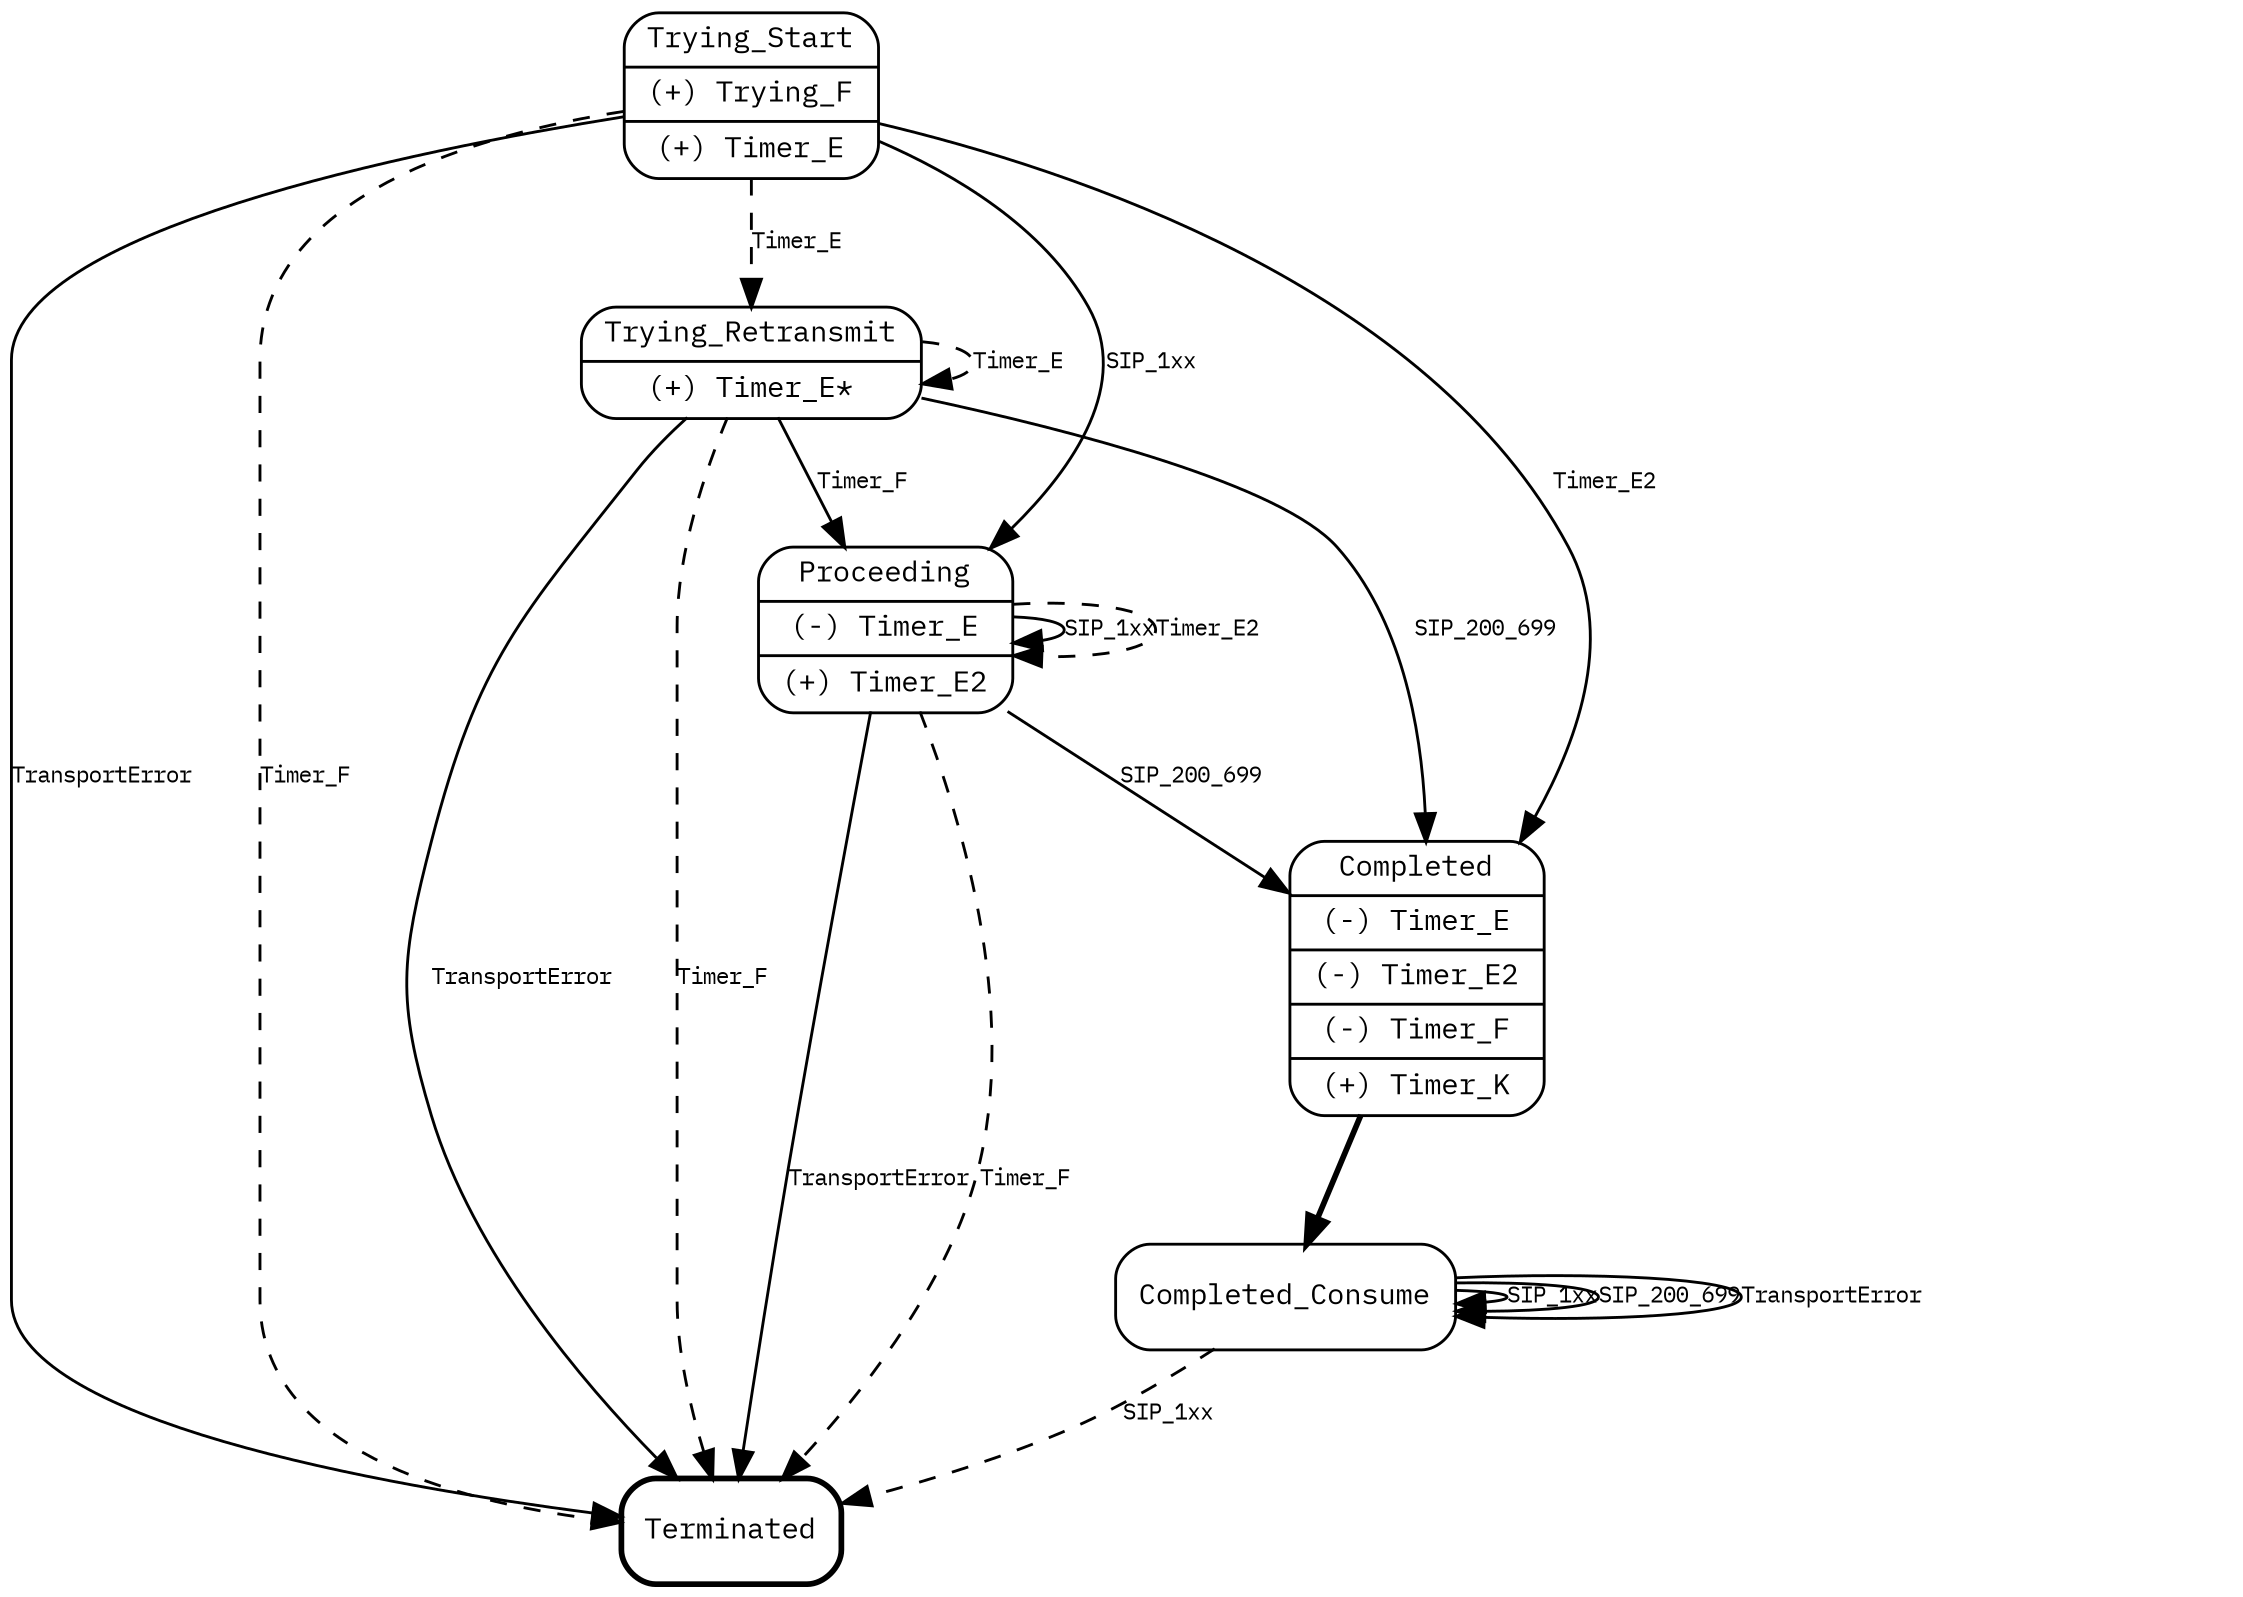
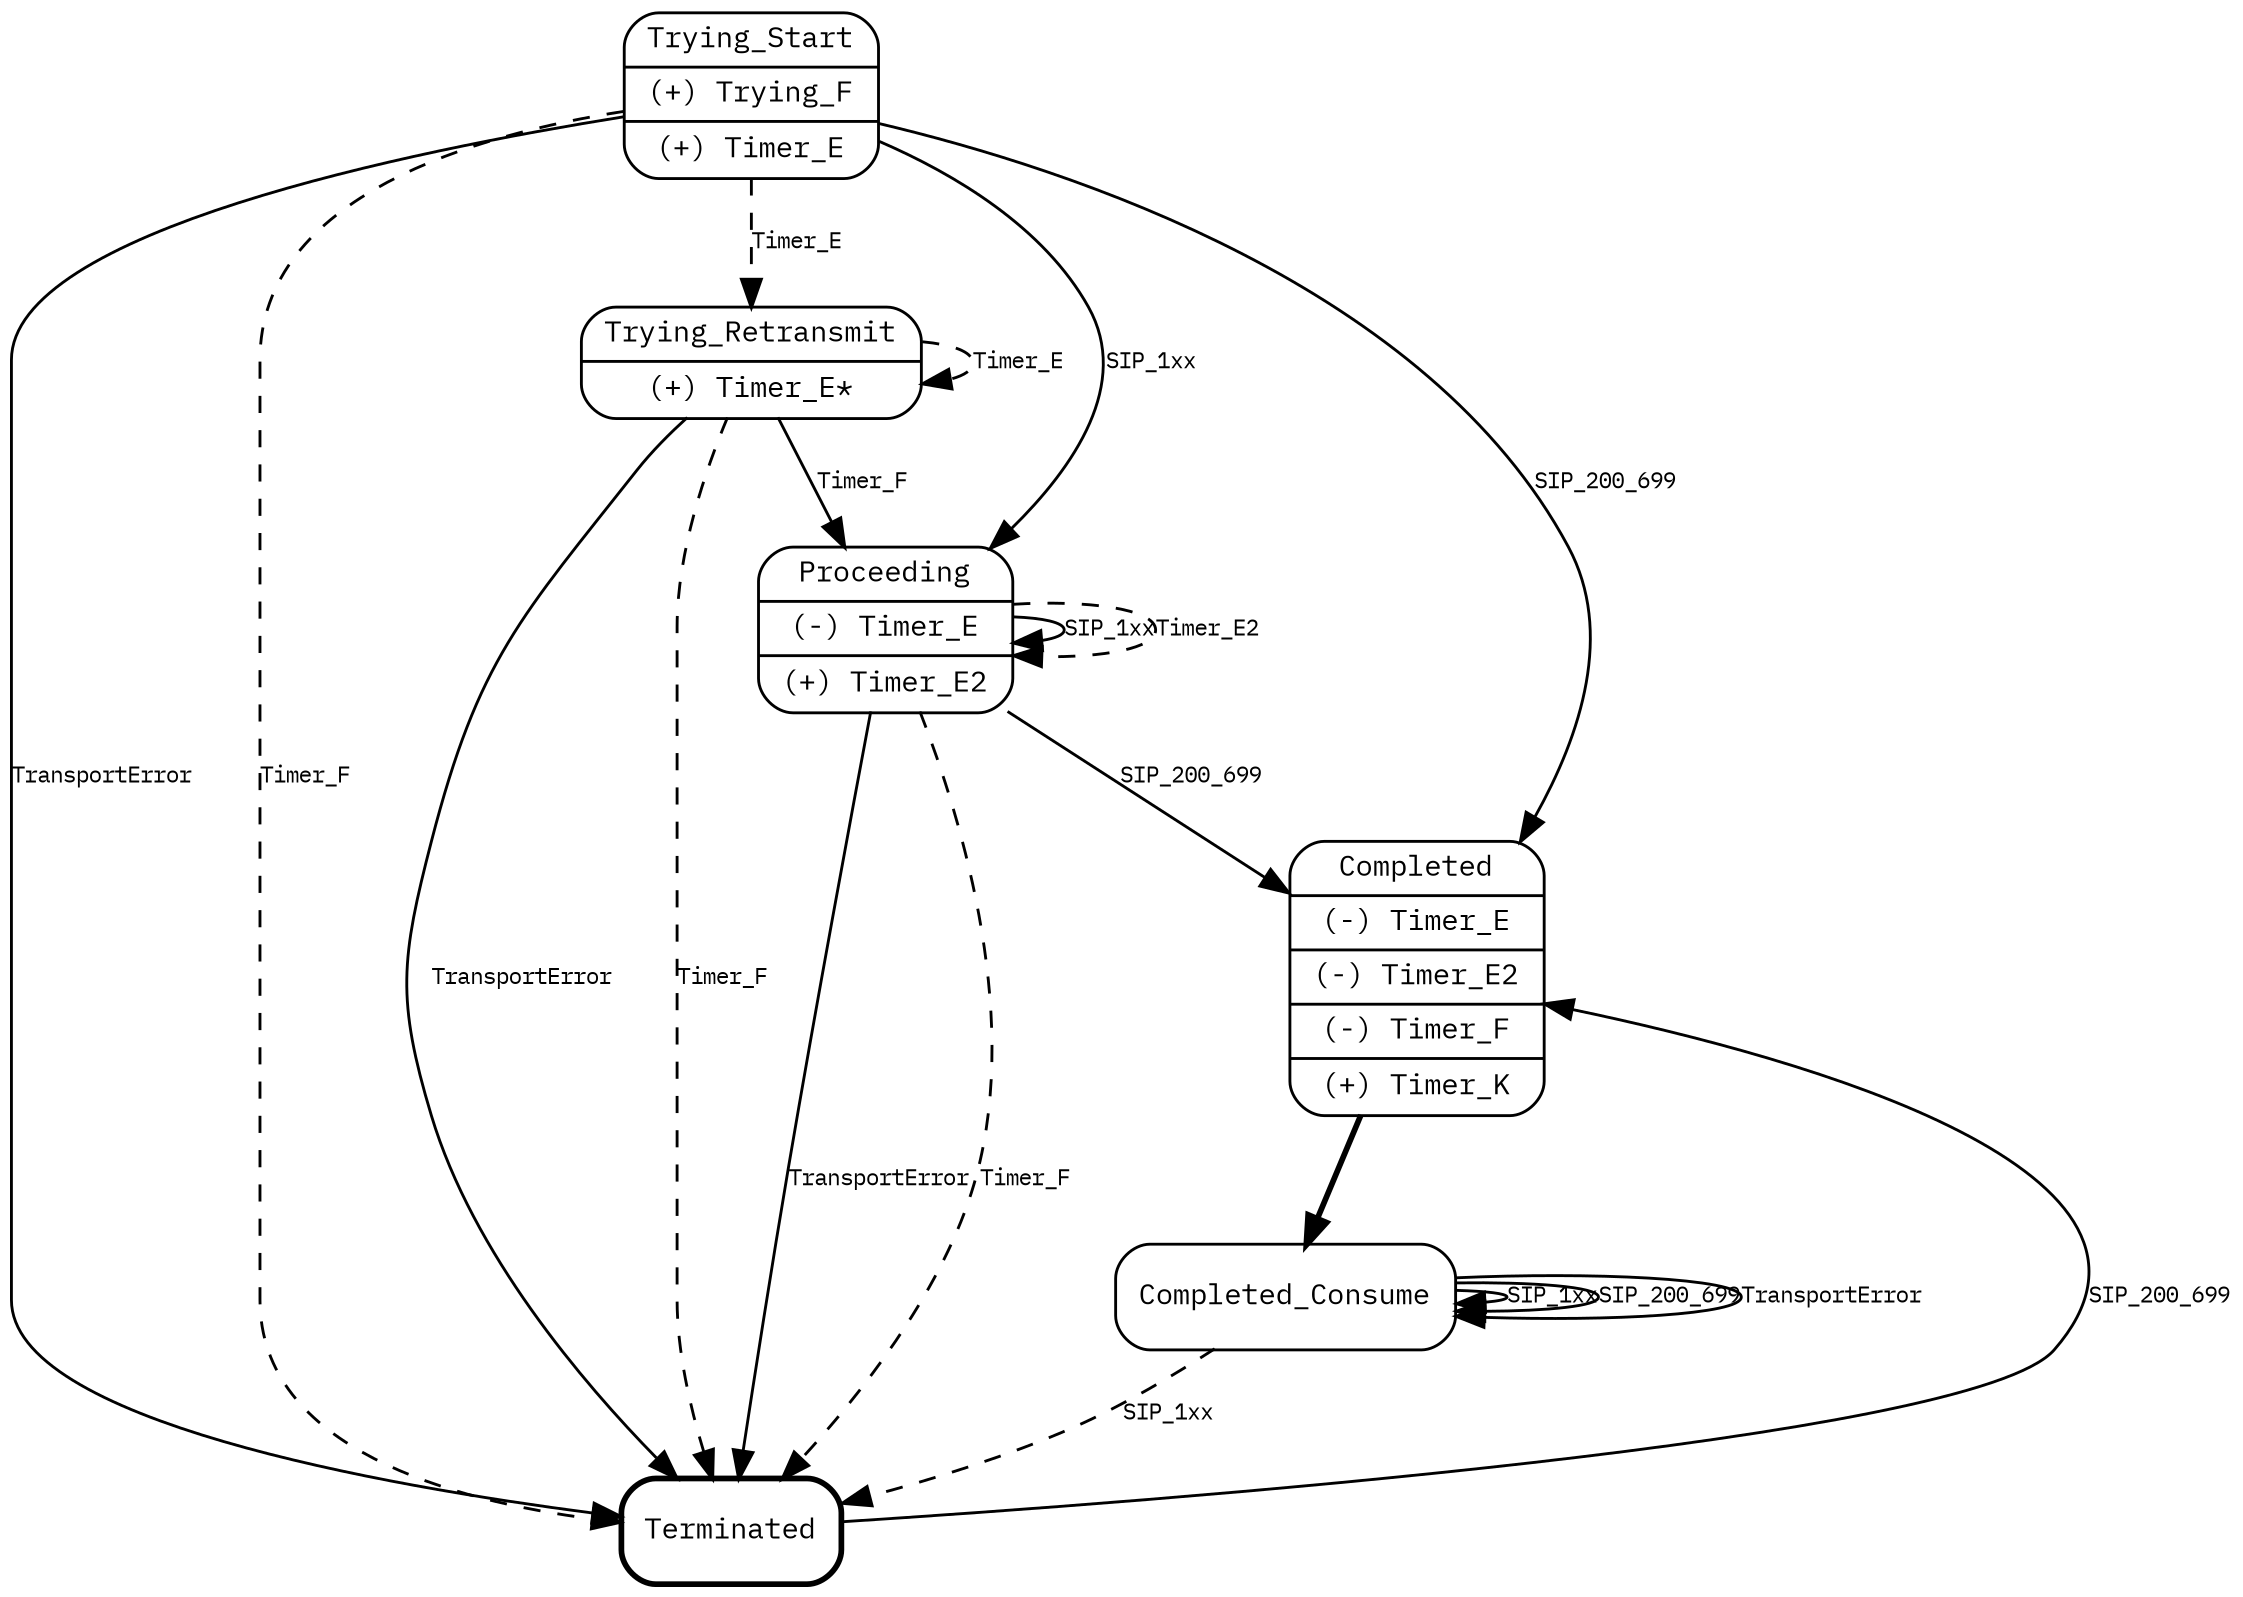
(1606, 483) -> (1606, 483)
(1271, 503) -> (1798, 1425)
